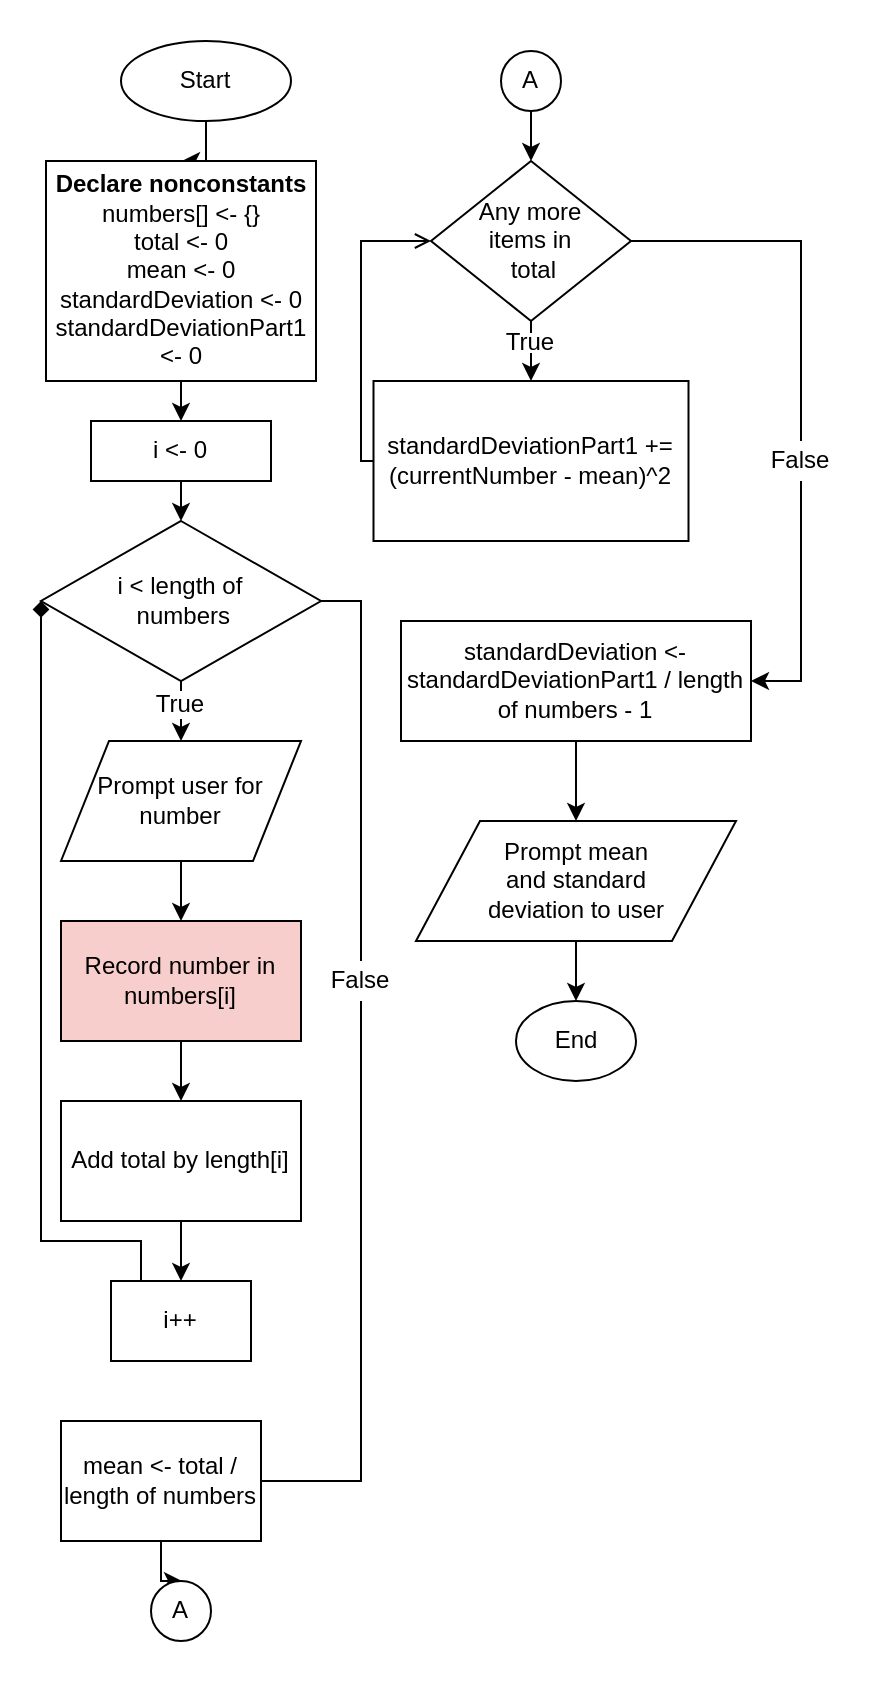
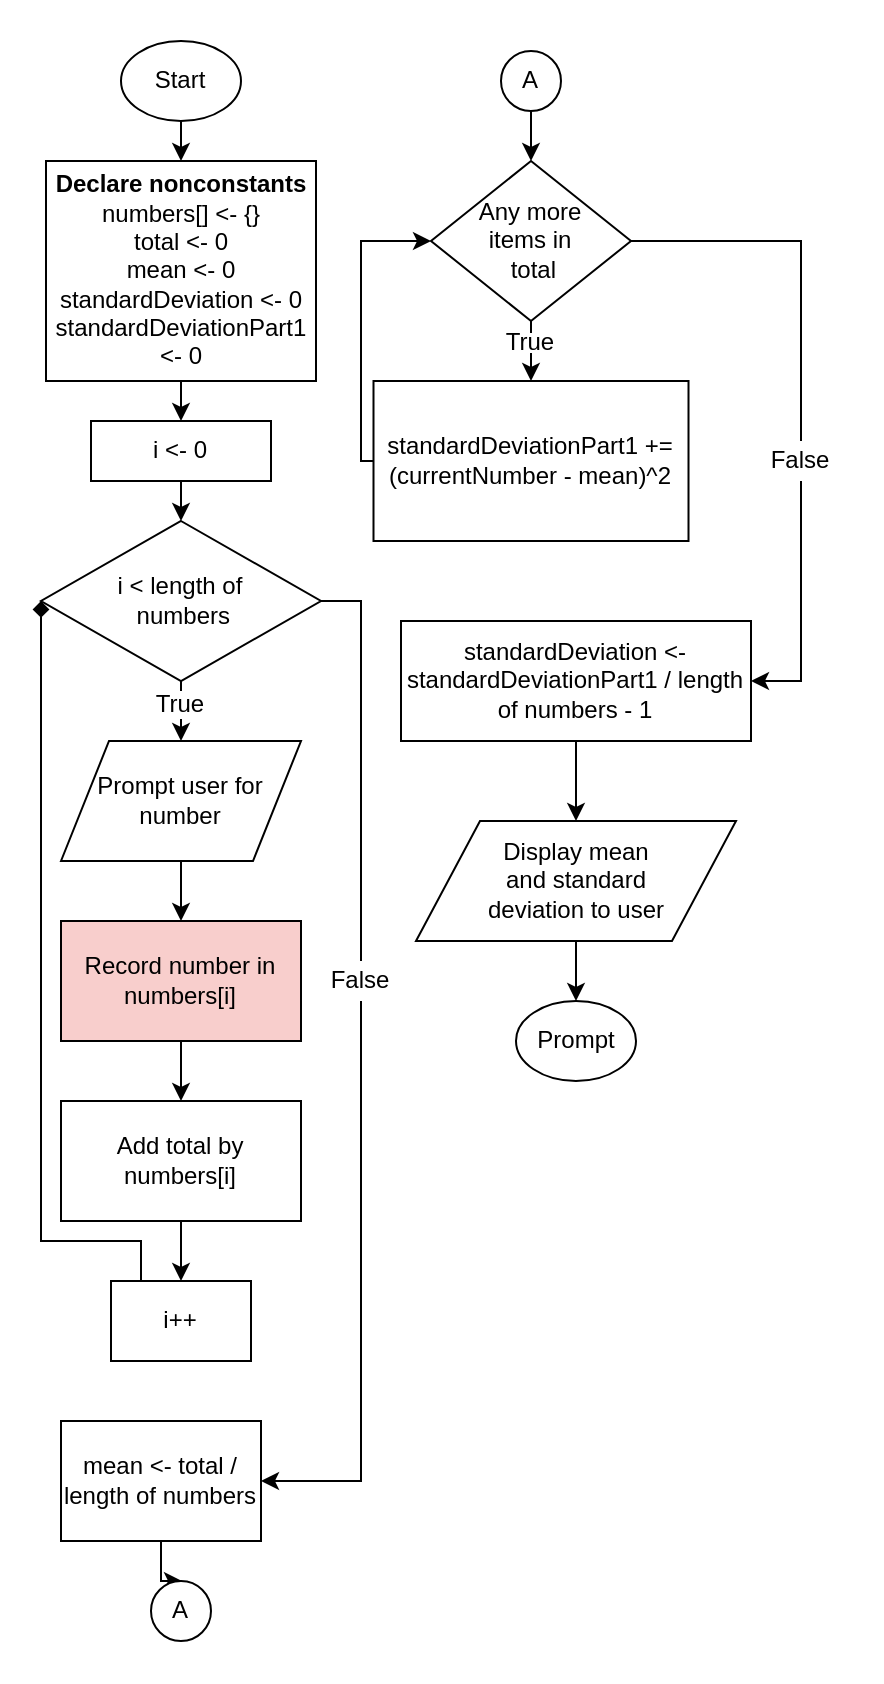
(206, 81) -> (181, 81)
(418, 241) -> (416, 241)
(577, 881) -> (577, 881)
(577, 1041) -> (577, 1041)
(181, 1161) -> (181, 1161)
(270, 1481) -> (276, 1481)
